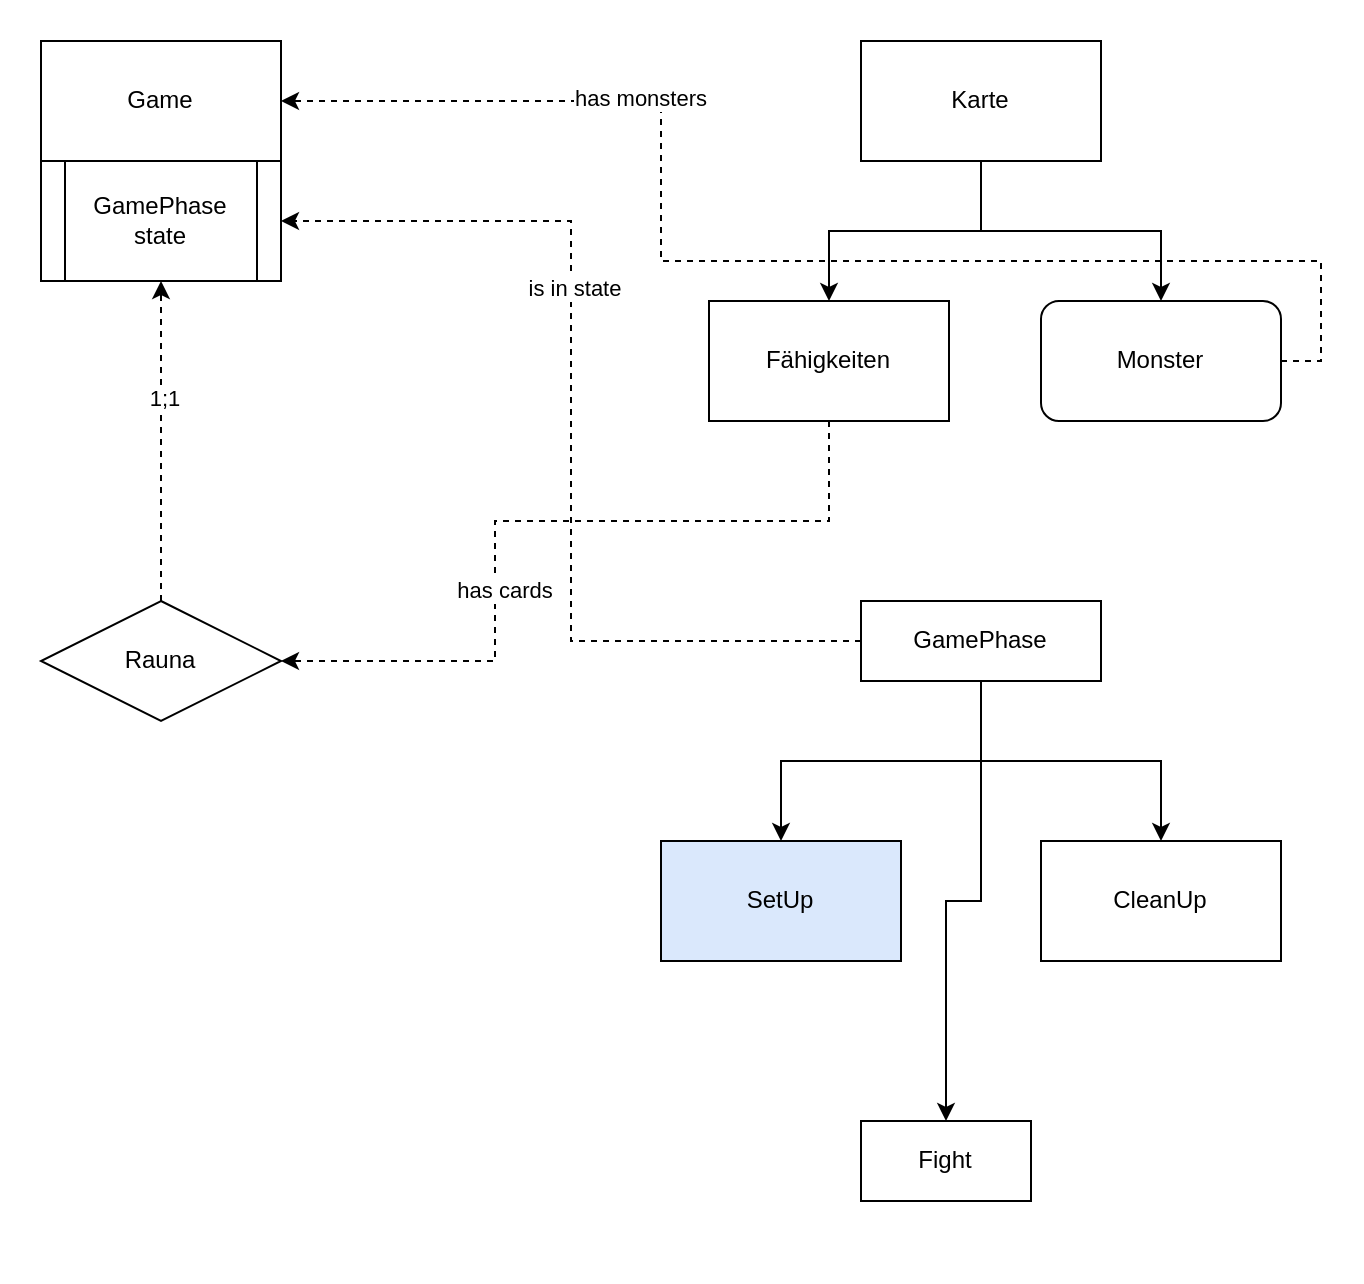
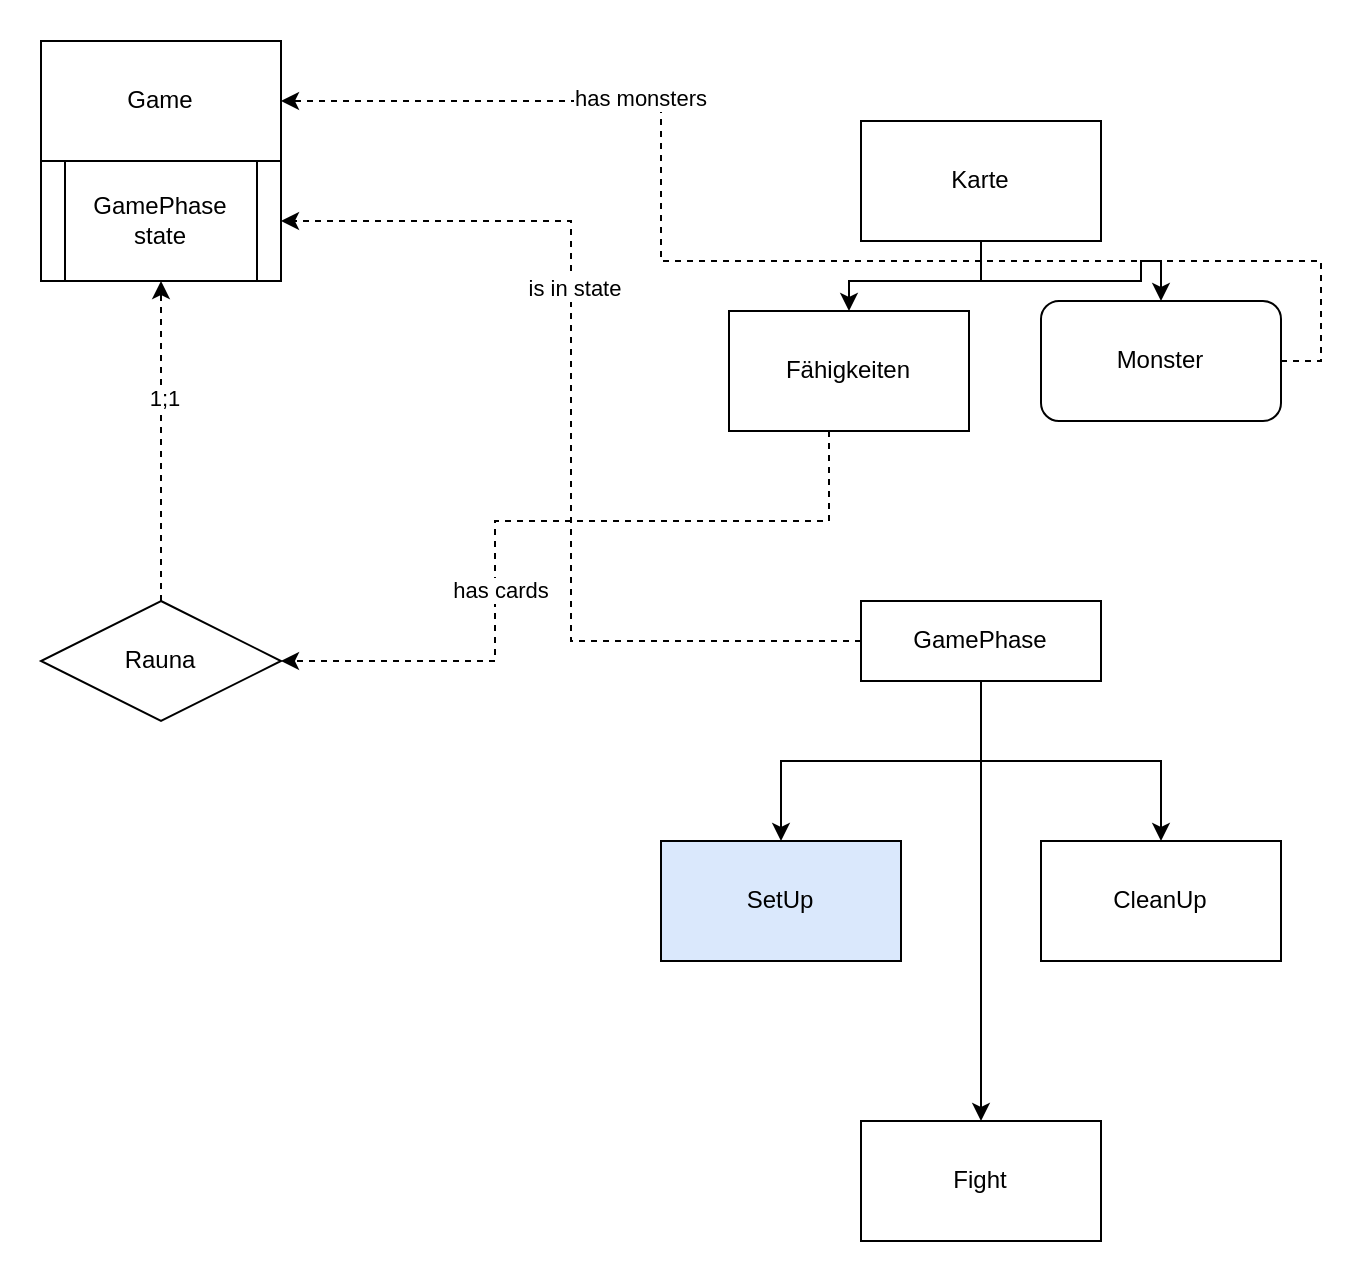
(981, 101) -> (981, 181)
(829, 361) -> (849, 371)
(946, 1161) -> (981, 1181)
